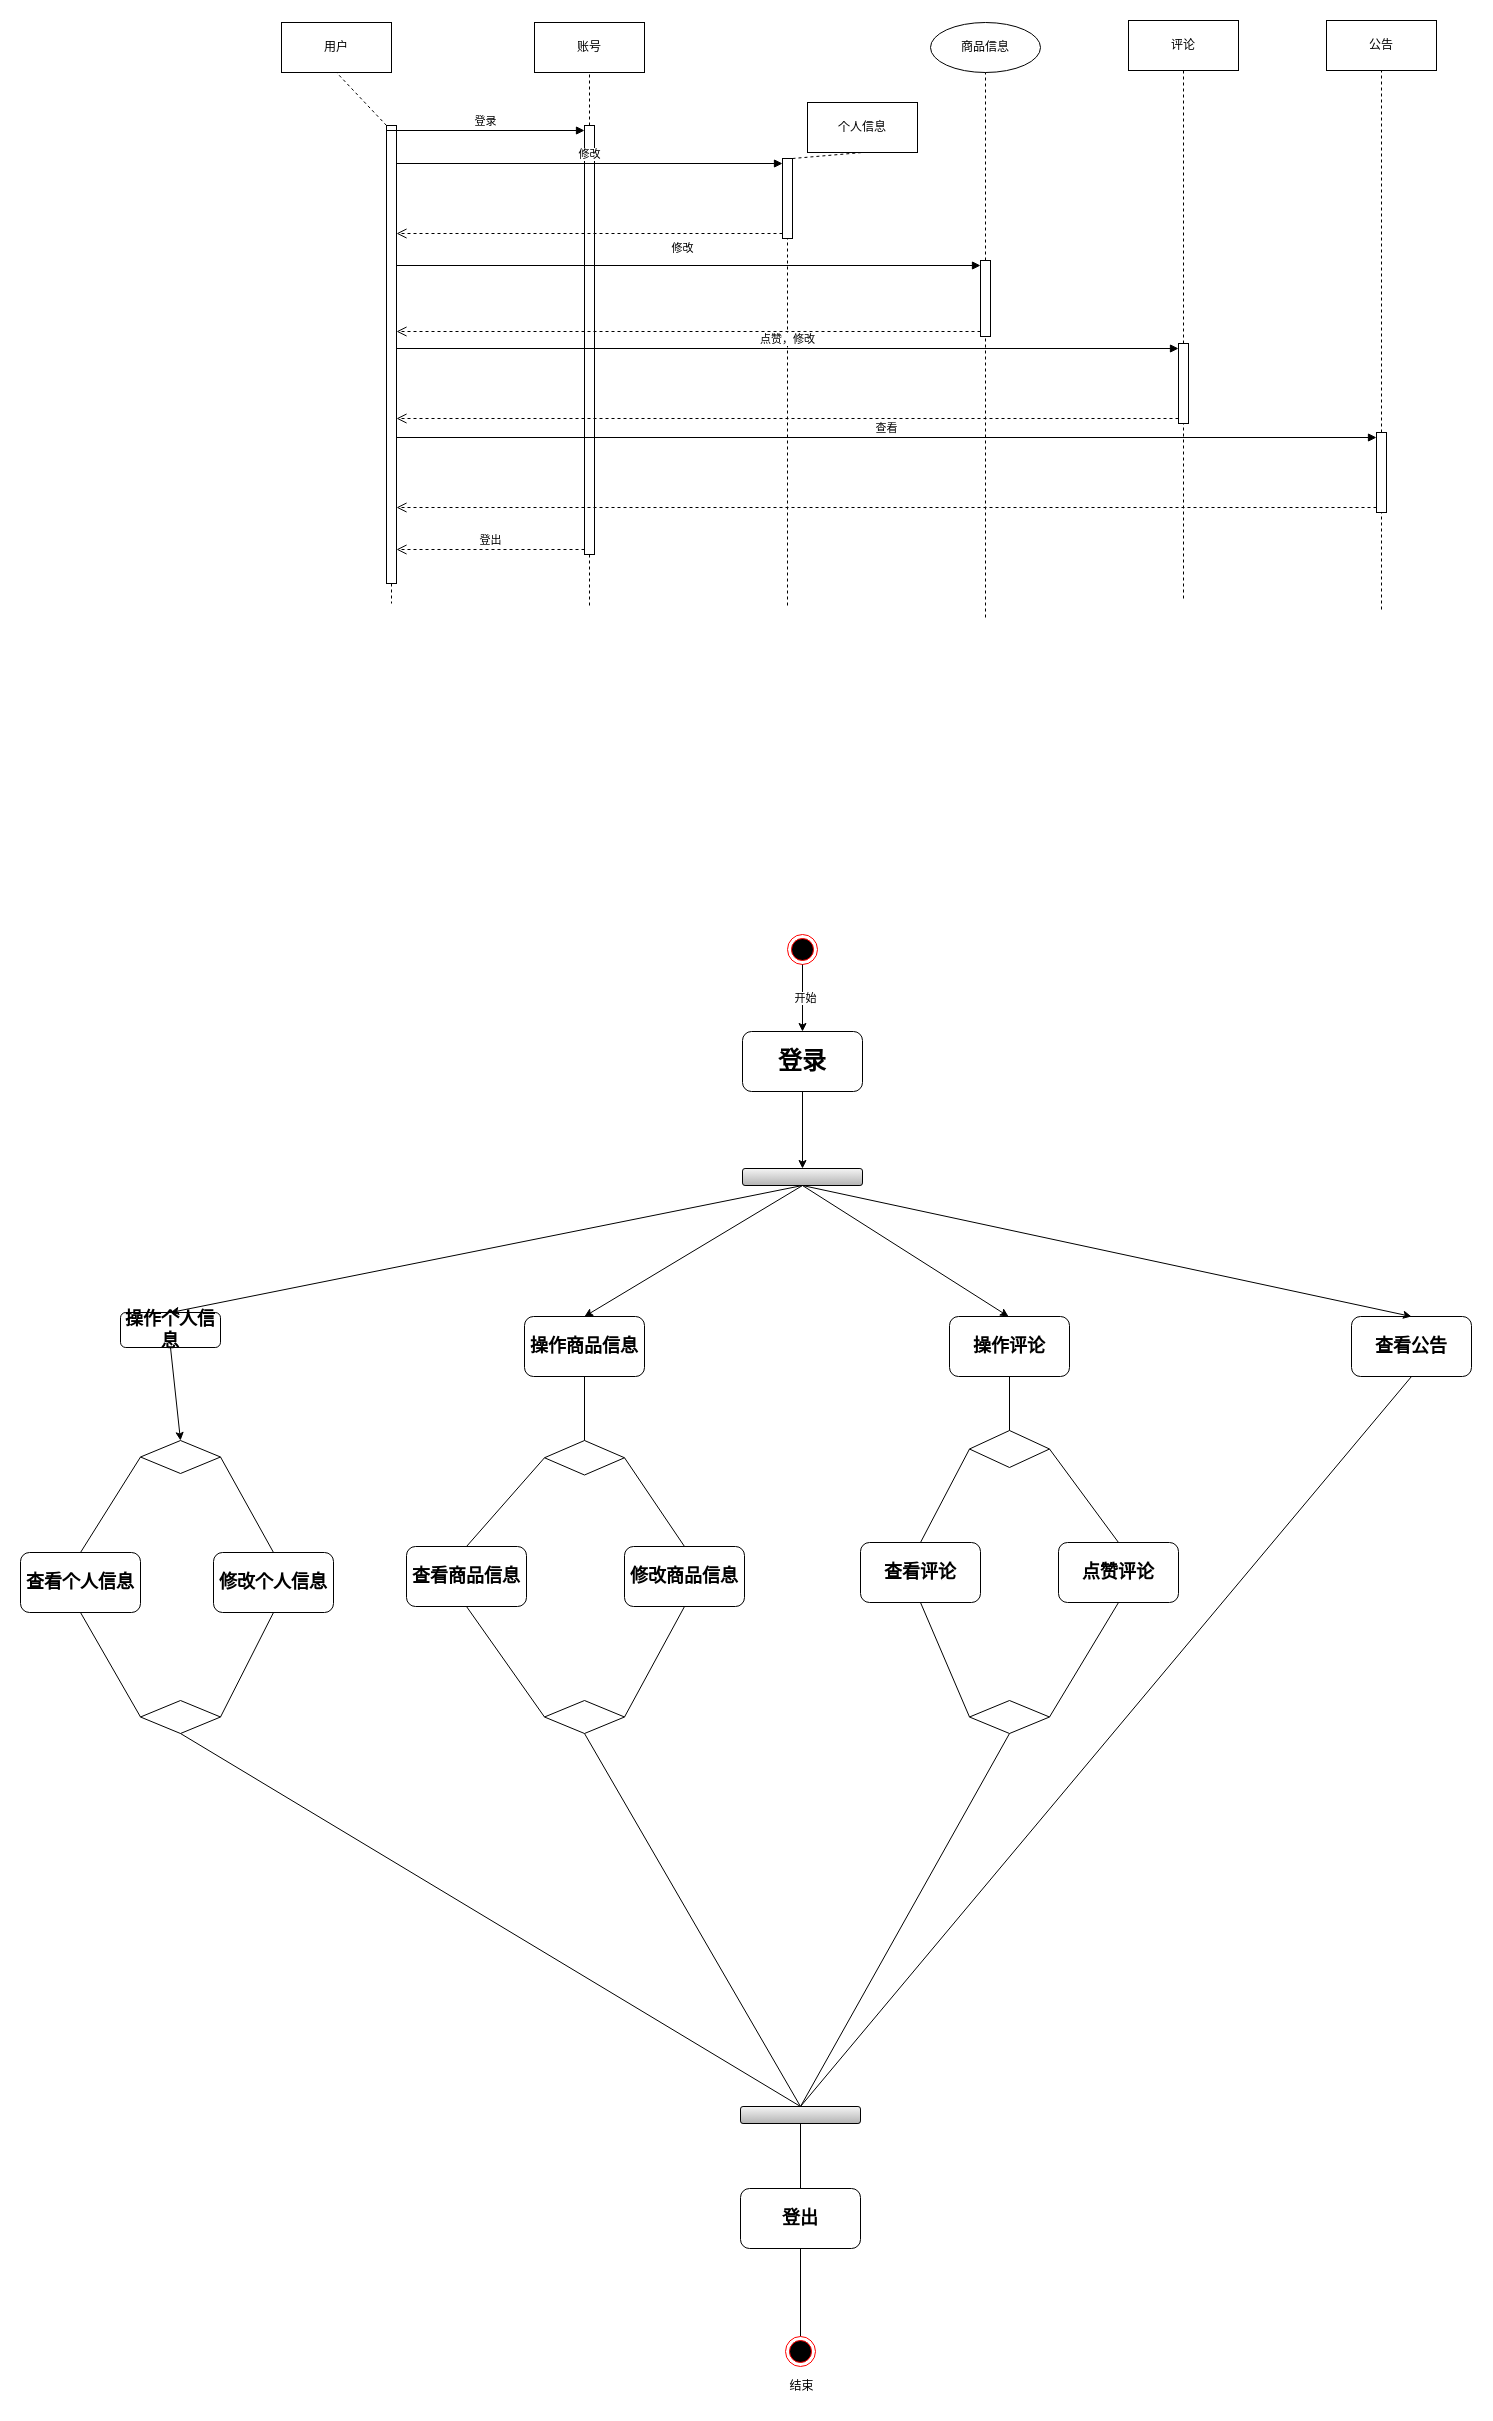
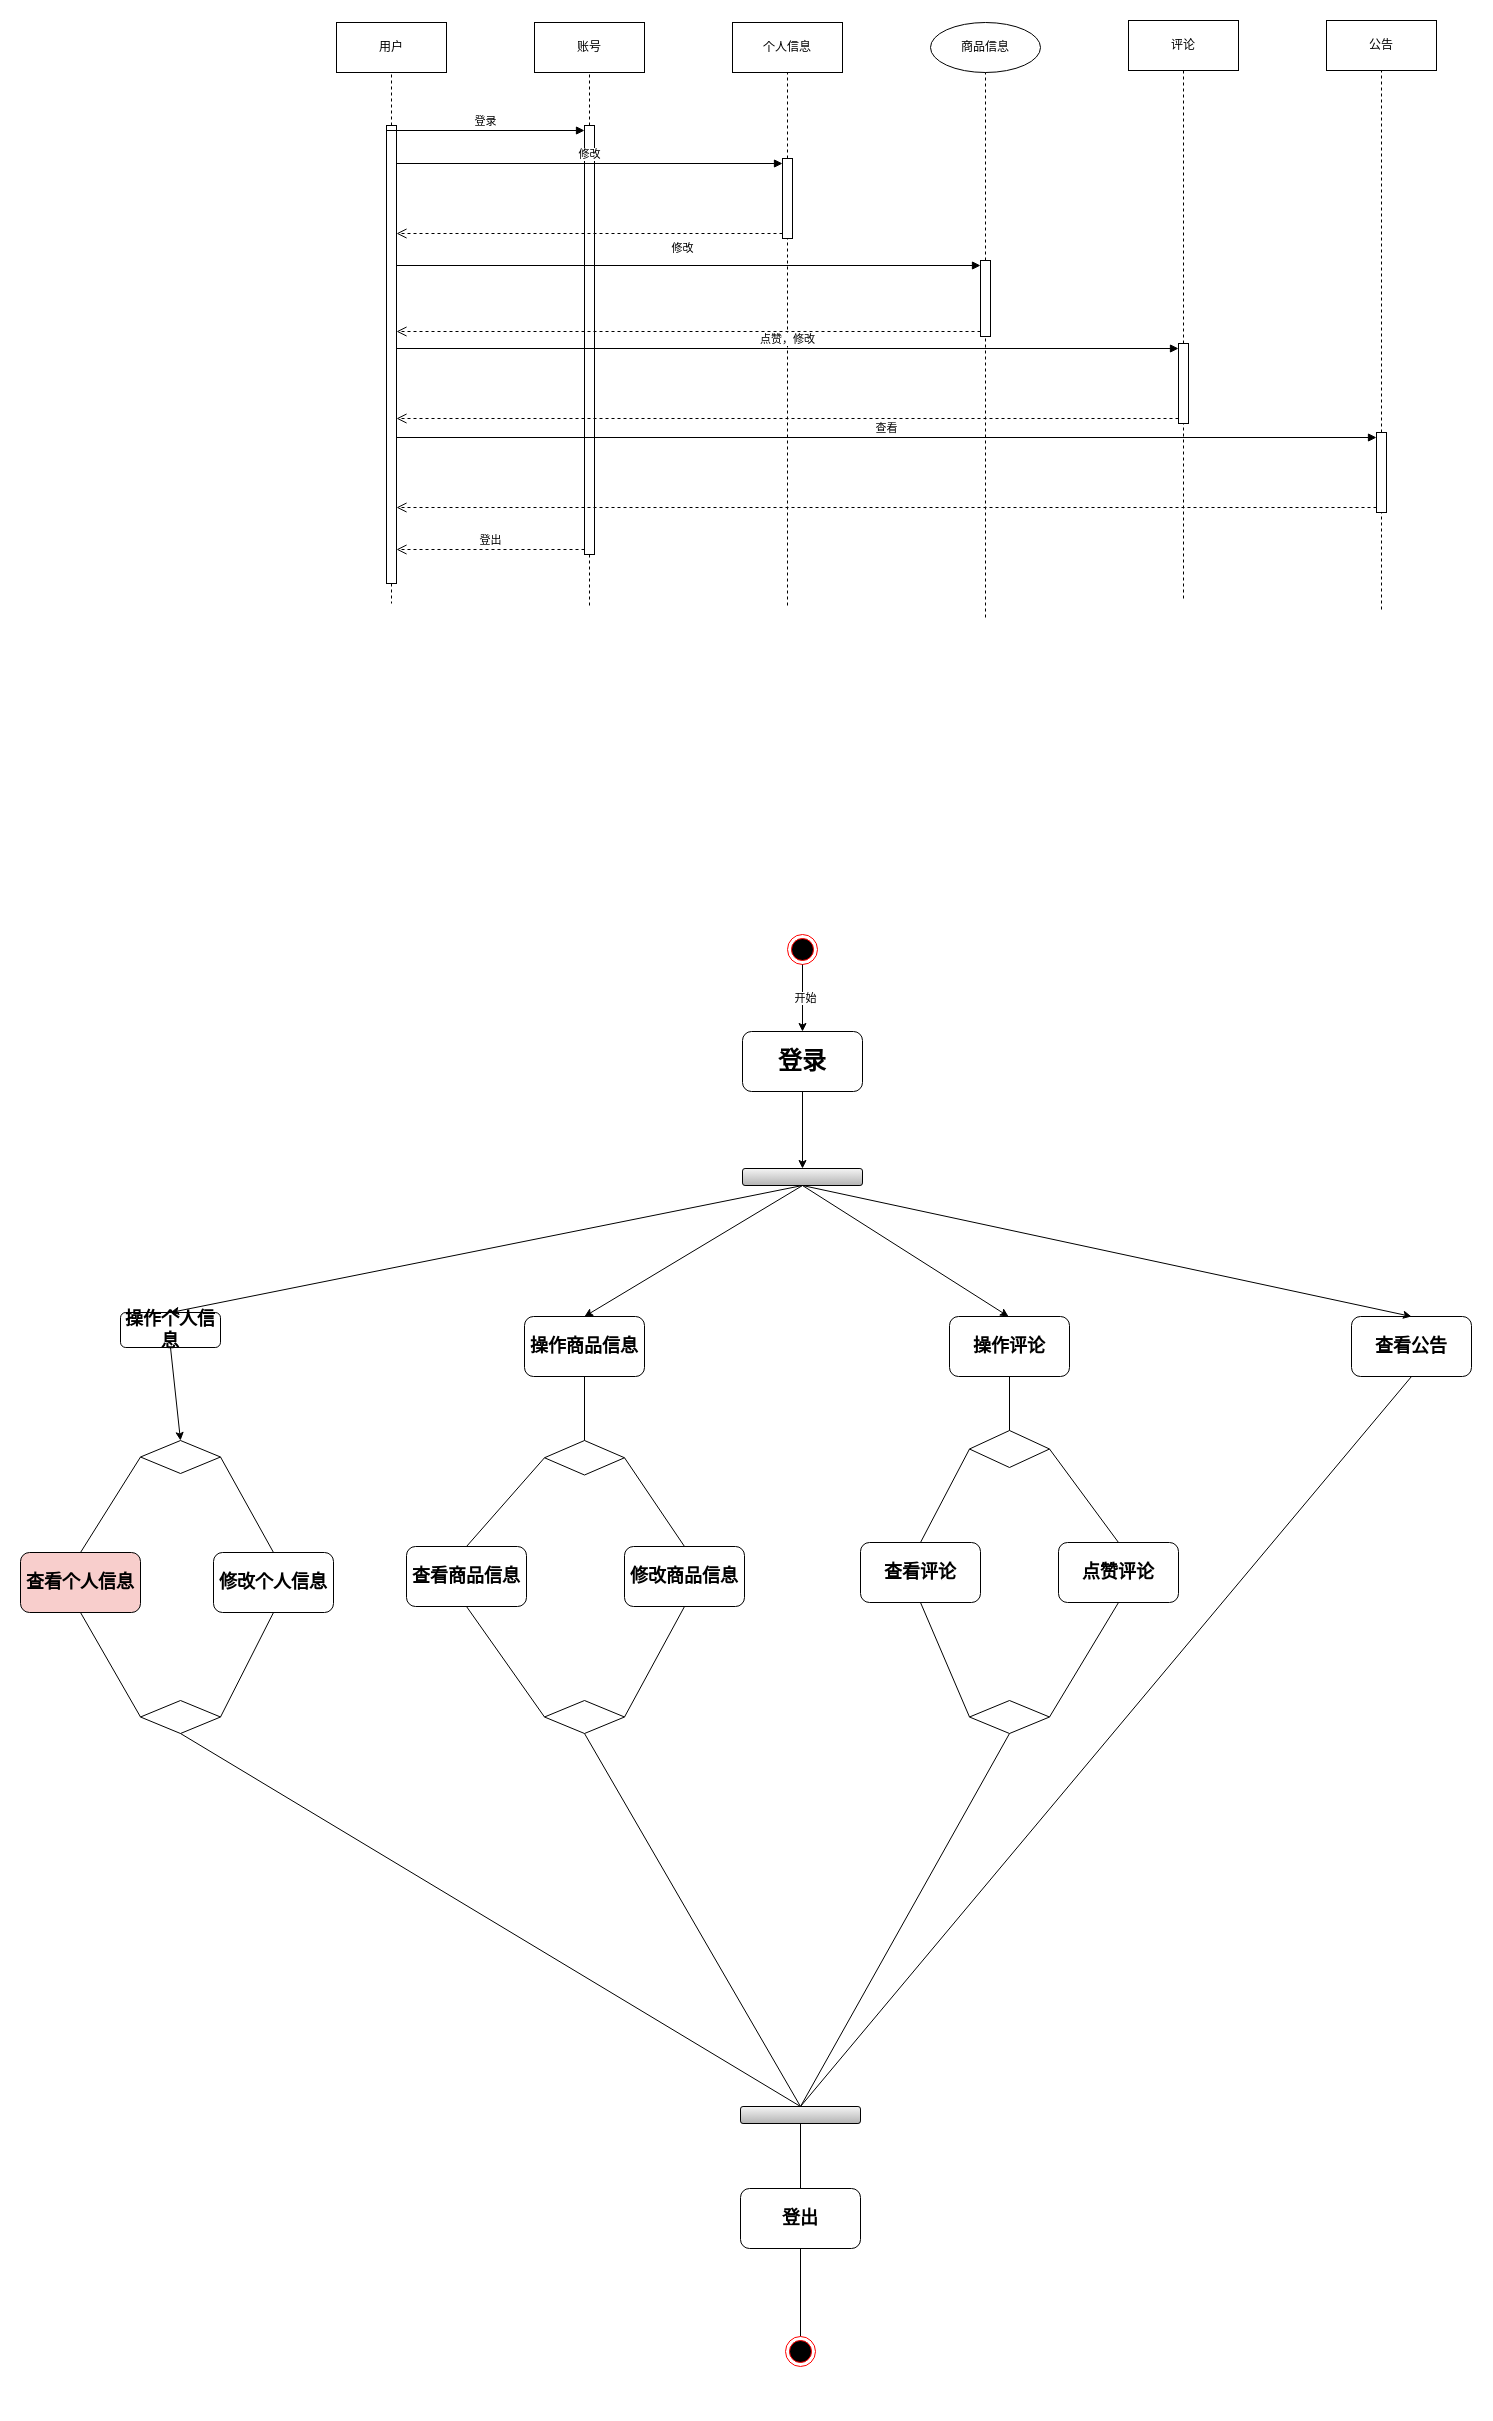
(337, 48) -> (392, 48)
(863, 128) -> (788, 48)
(81, 1583) -> (81, 1583)
(802, 2387) -> none
